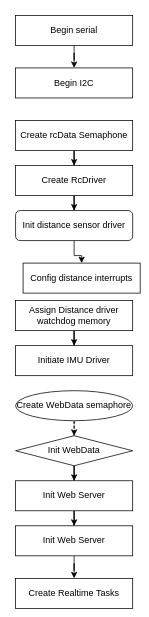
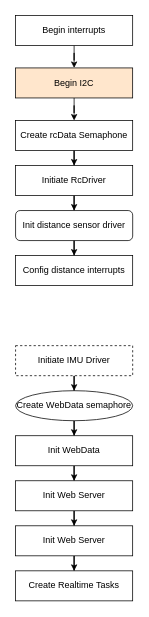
(74, 30) -> (74, 30)
(74, 83) -> (74, 83)
none -> (74, 110)
(74, 180) -> (74, 180)
(81, 278) -> (74, 270)
(74, 315) -> none
(74, 340) -> none
(74, 360) -> (74, 360)
none -> (74, 385)
(74, 429) -> (74, 429)
(74, 450) -> (74, 450)
(74, 593) -> (74, 585)
